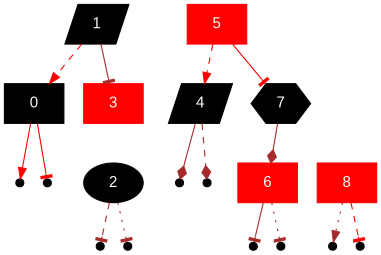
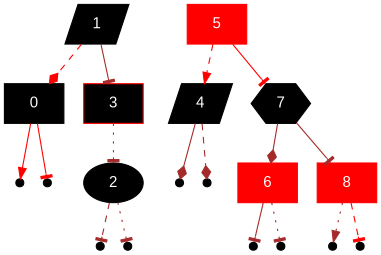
(69, 60) -> (69, 60)
(113, 104) -> (113, 104)
none -> (113, 141)
none -> (312, 141)
